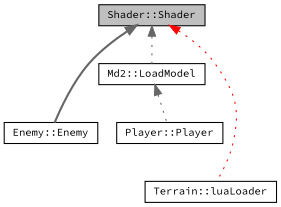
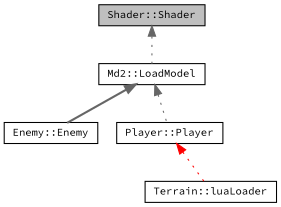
(83, 71) -> (97, 106)
(234, 98) -> (193, 167)
